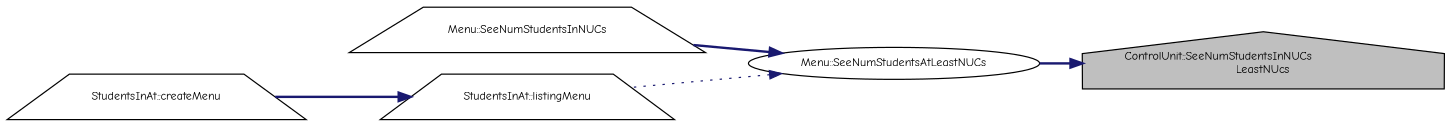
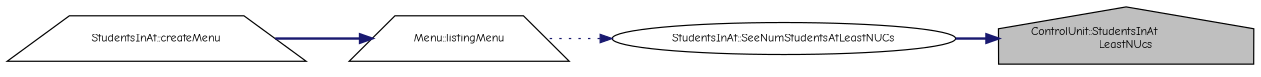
(527, 30) -> none
(894, 63) -> (784, 39)
(1263, 63) -> (1126, 39)
(527, 97) -> (459, 39)
